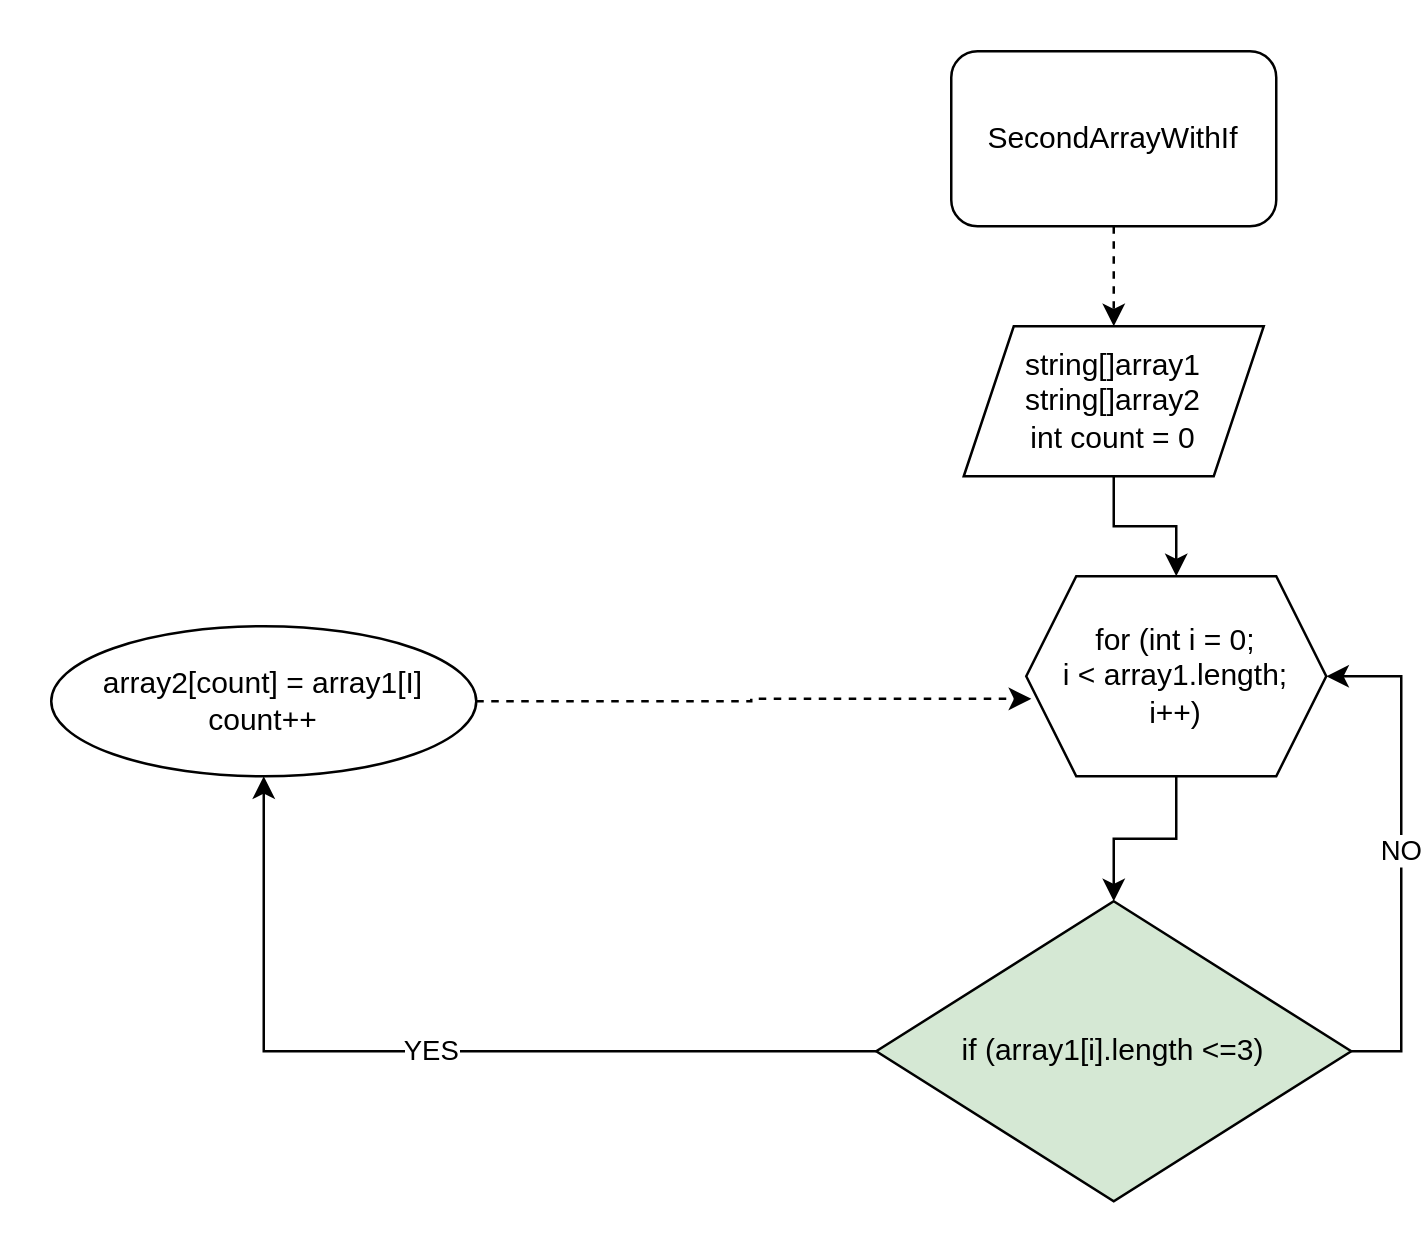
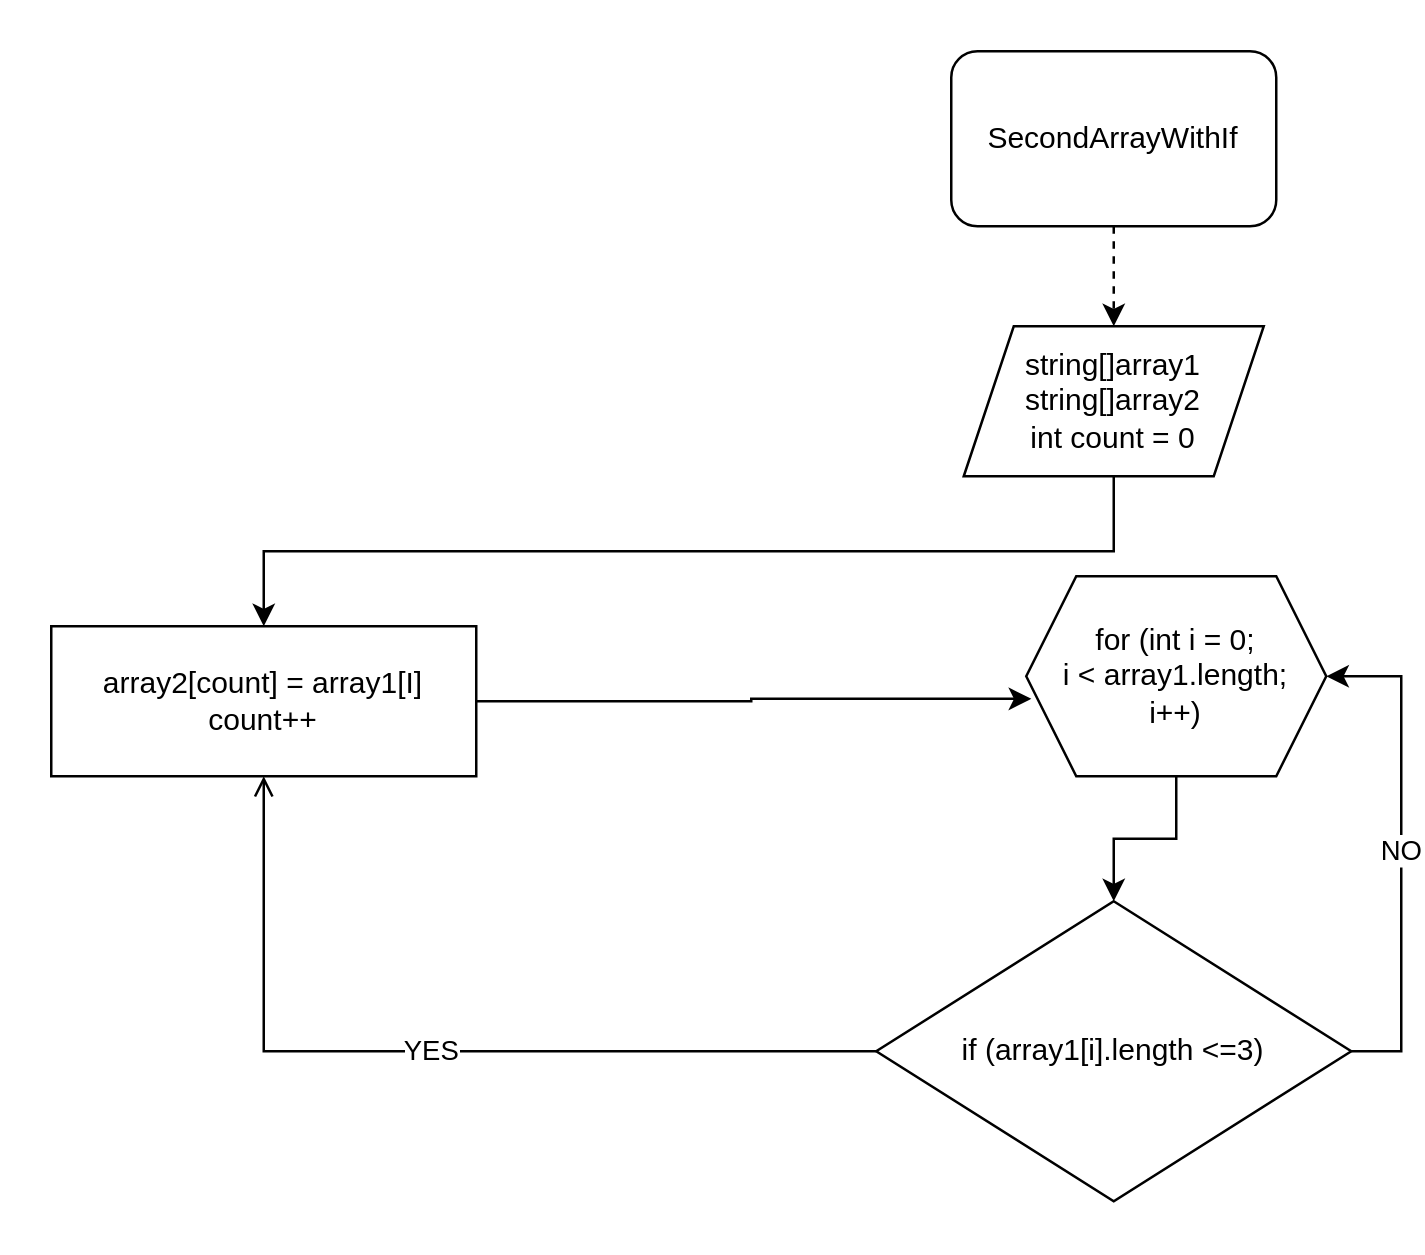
(1160, 526) -> (674, 551)
(264, 701) -> (264, 701)
(747, 701) -> (747, 701)
(264, 794) -> (264, 790)
(1114, 1051) -> (1114, 1051)
